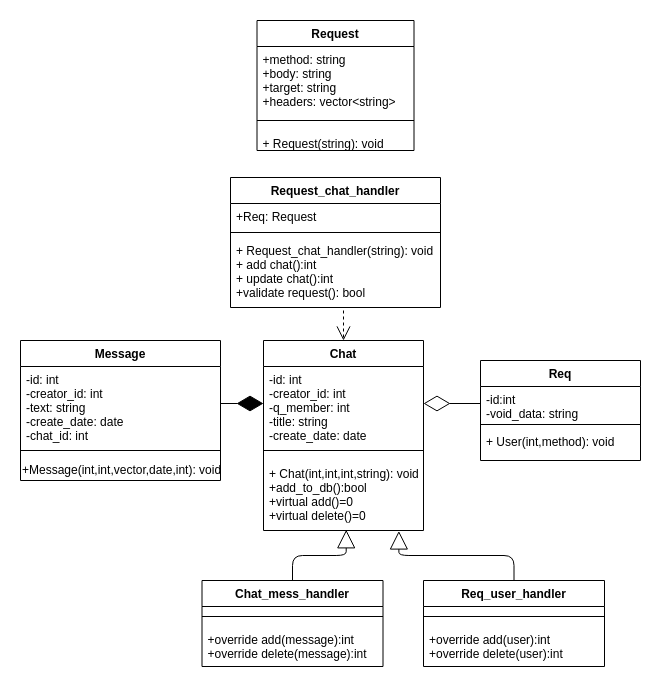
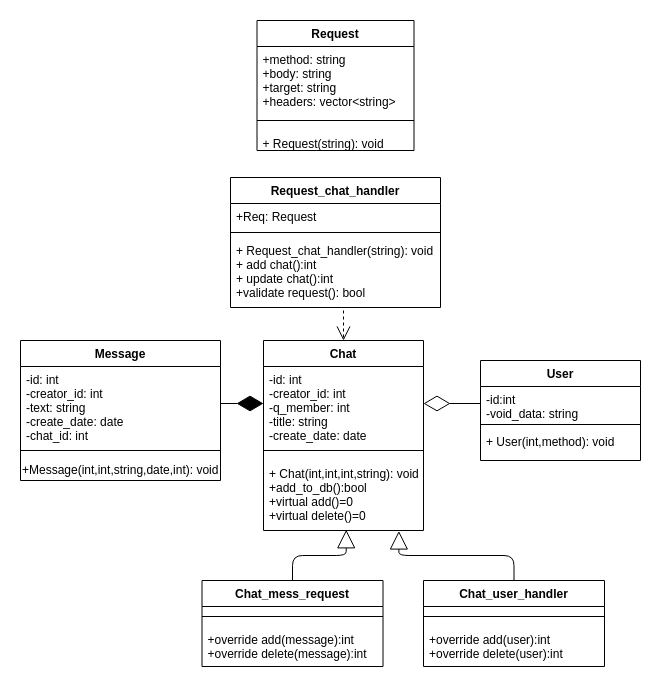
(560, 374) -> (560, 374)
(138, 471) -> (136, 471)
(292, 594) -> (292, 594)
(514, 594) -> (514, 594)
